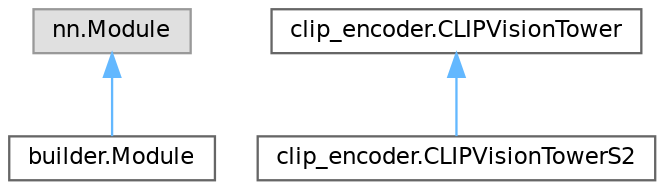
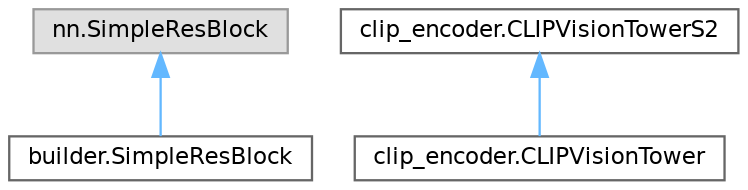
(112, 31) -> (161, 31)
(456, 107) -> (540, 107)
(112, 158) -> (161, 158)
